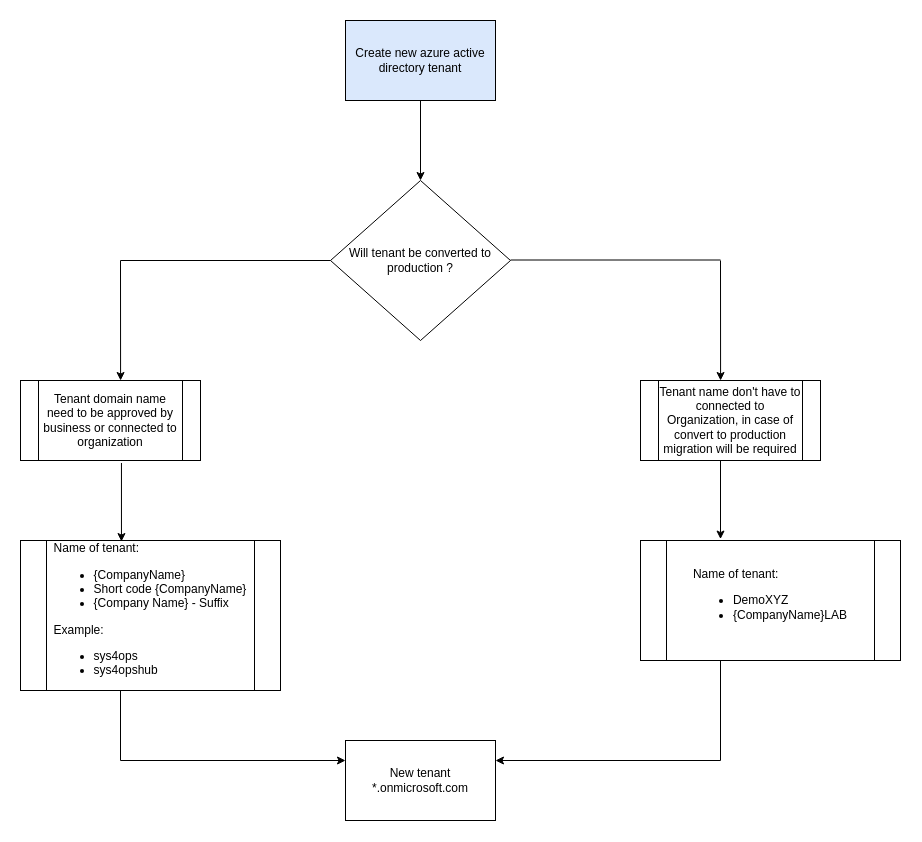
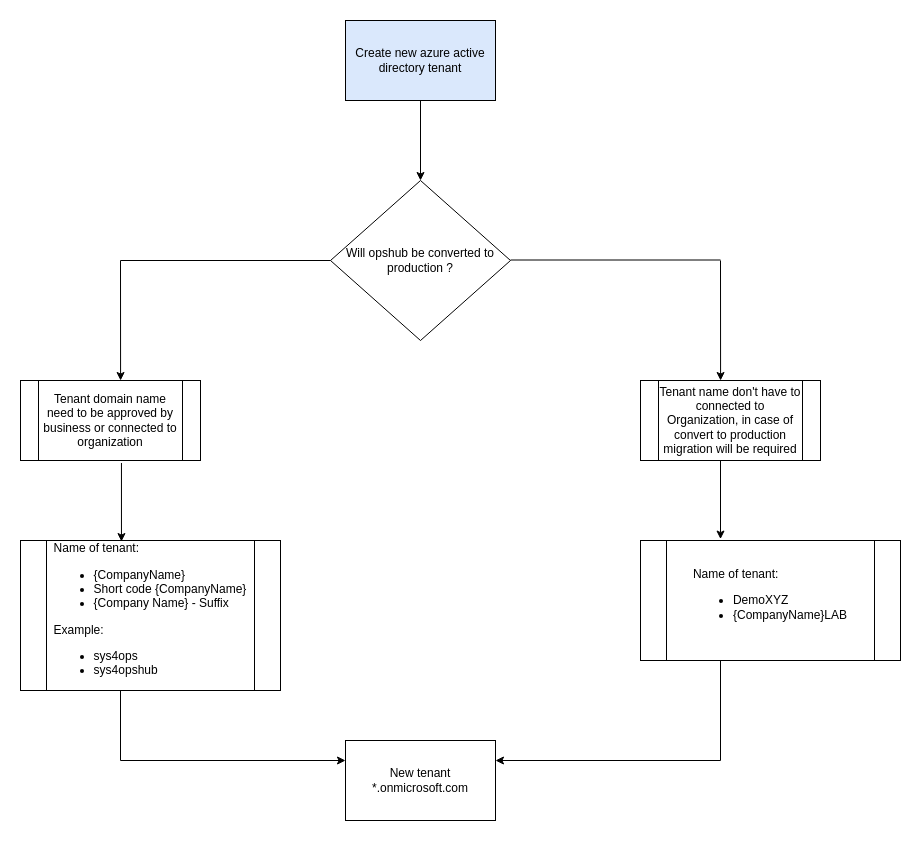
(421, 261) -> (421, 261)
